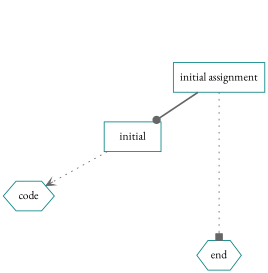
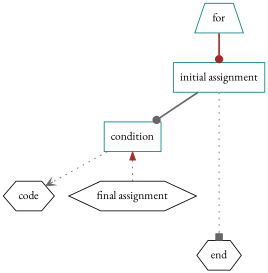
none -> (219, 18)
(133, 137) -> (133, 137)
(29, 196) -> (29, 196)
none -> (133, 196)
(219, 255) -> (219, 255)
